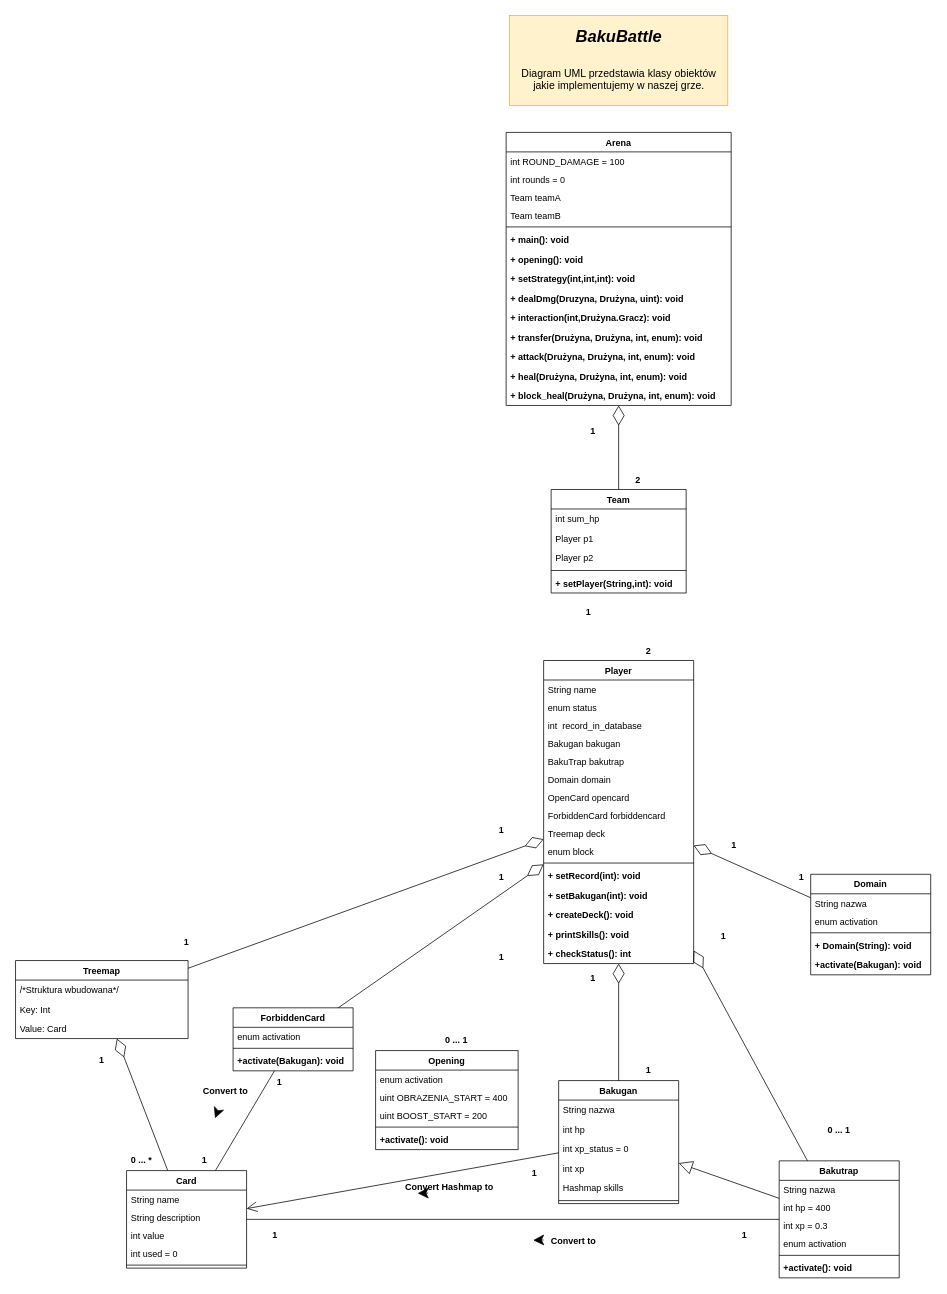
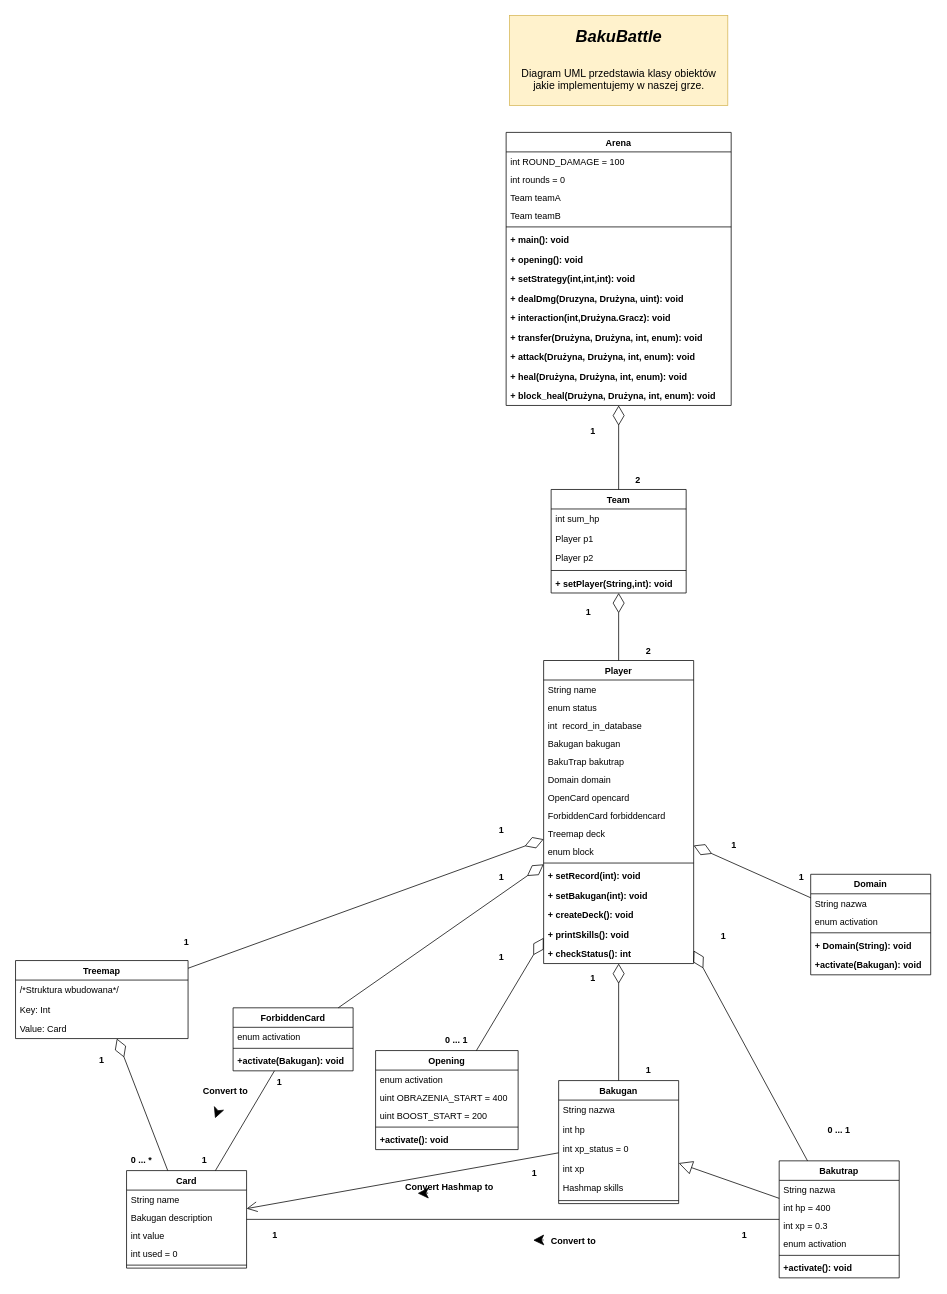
none -> (618, 636)
none -> (505, 1003)
(171, 1218) -> (175, 1218)
